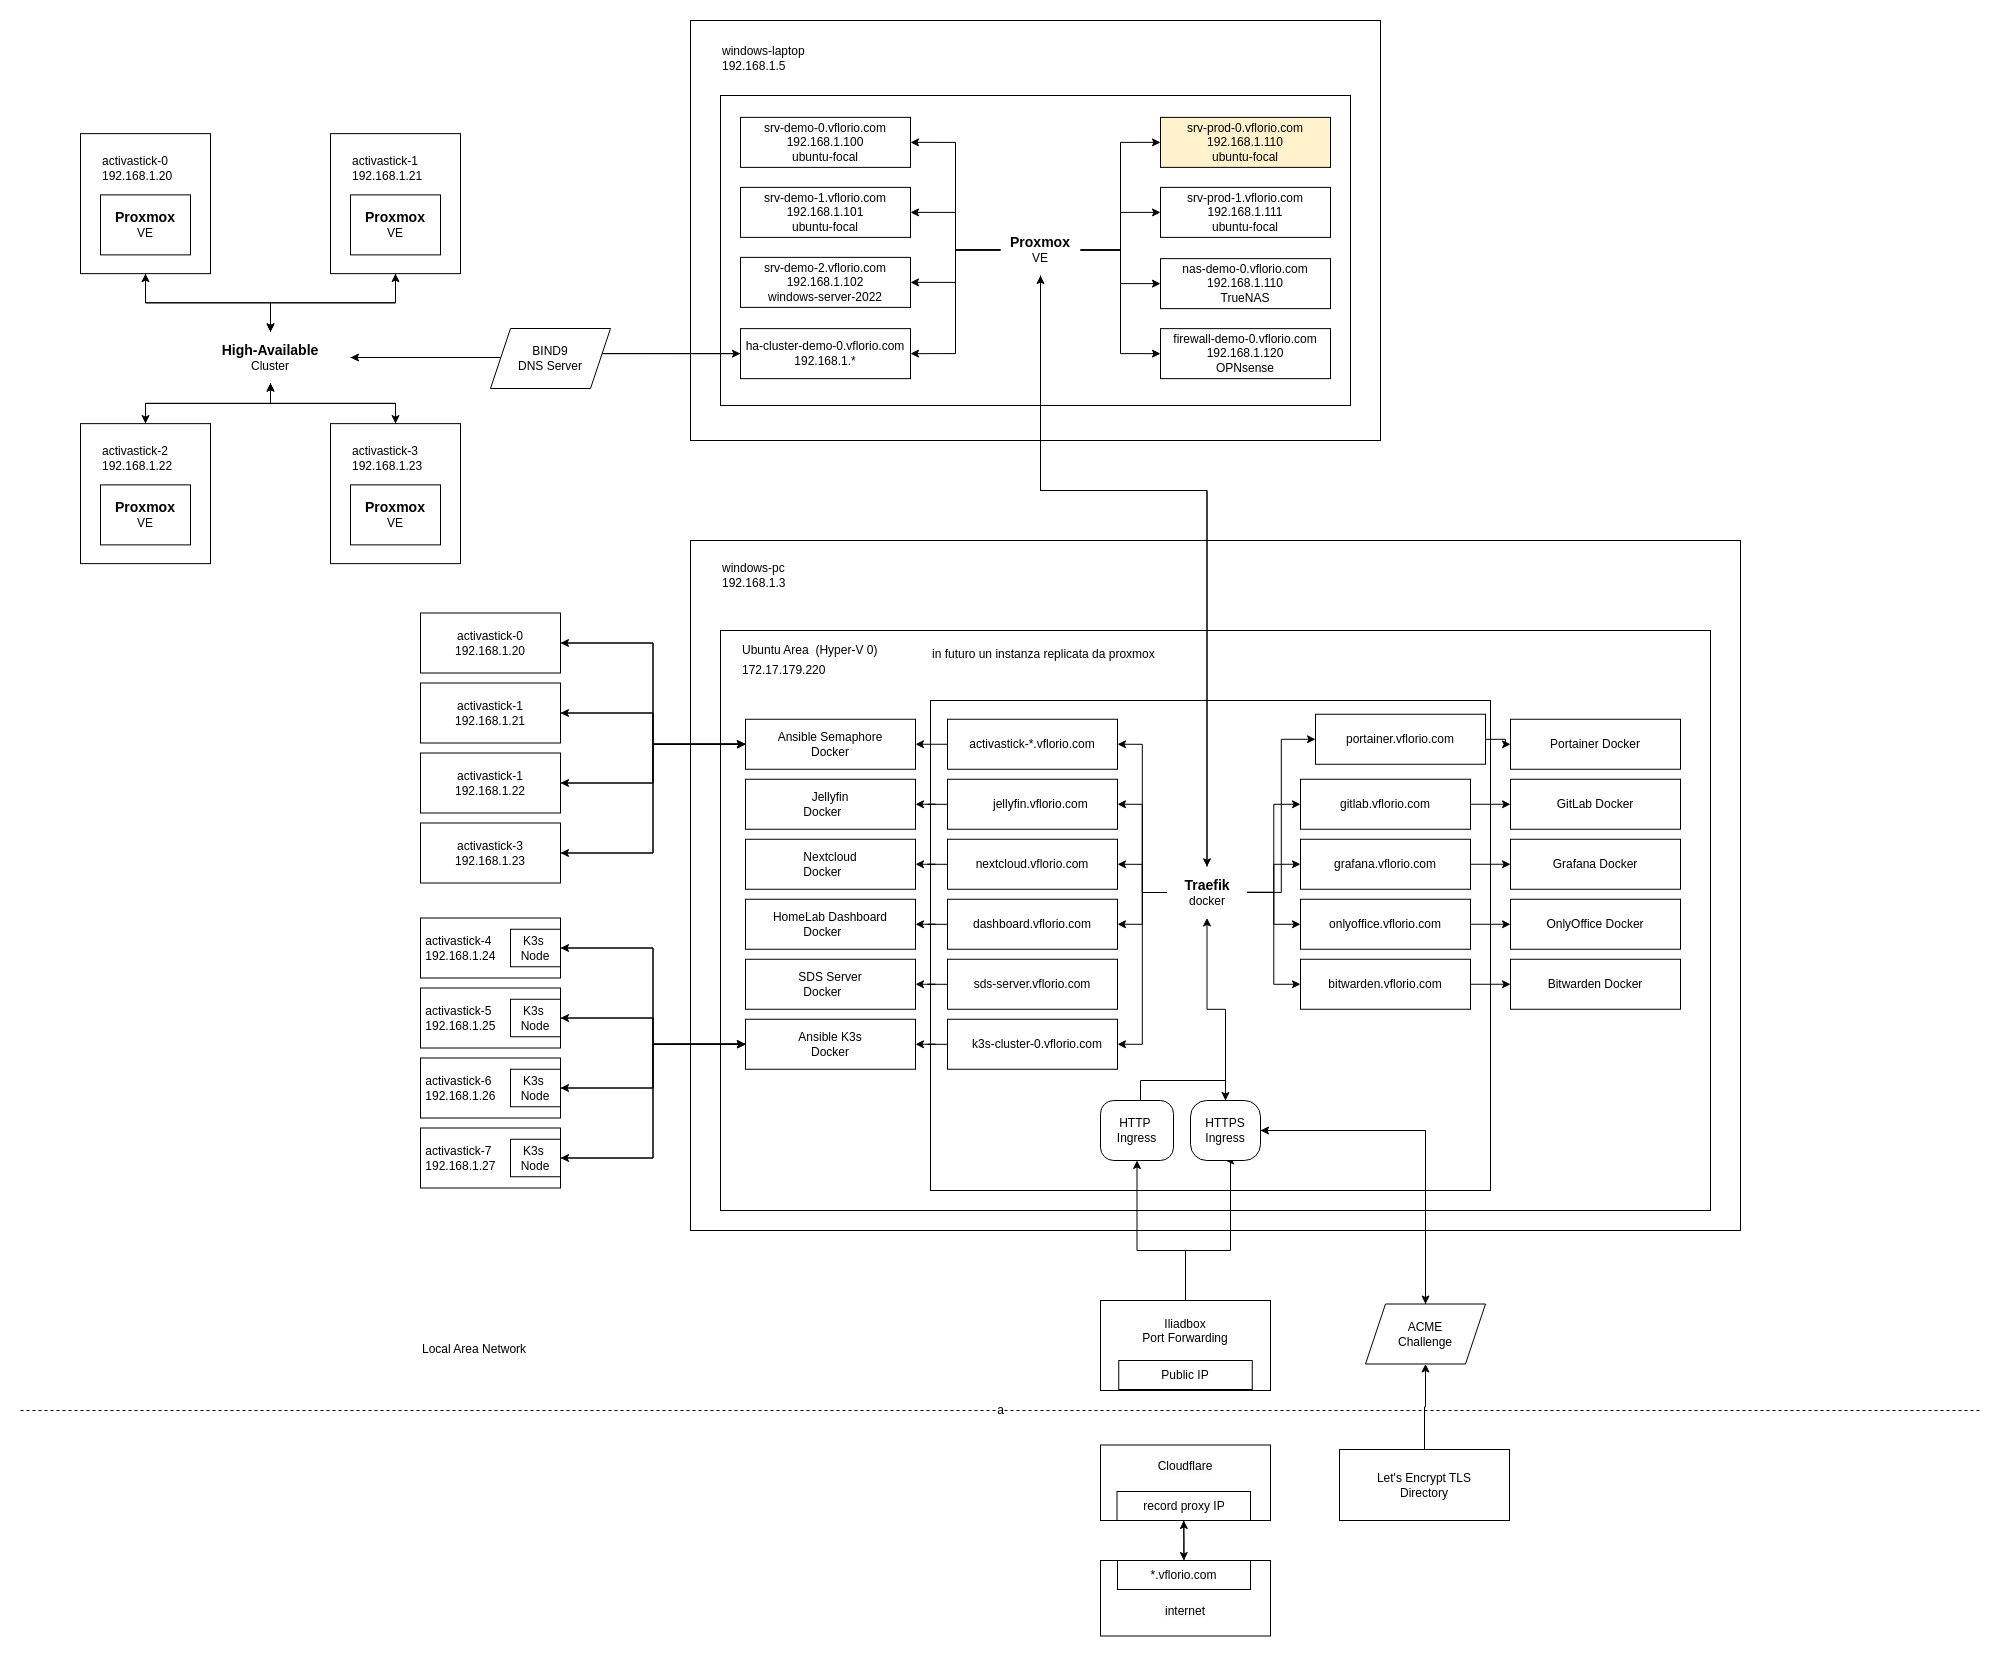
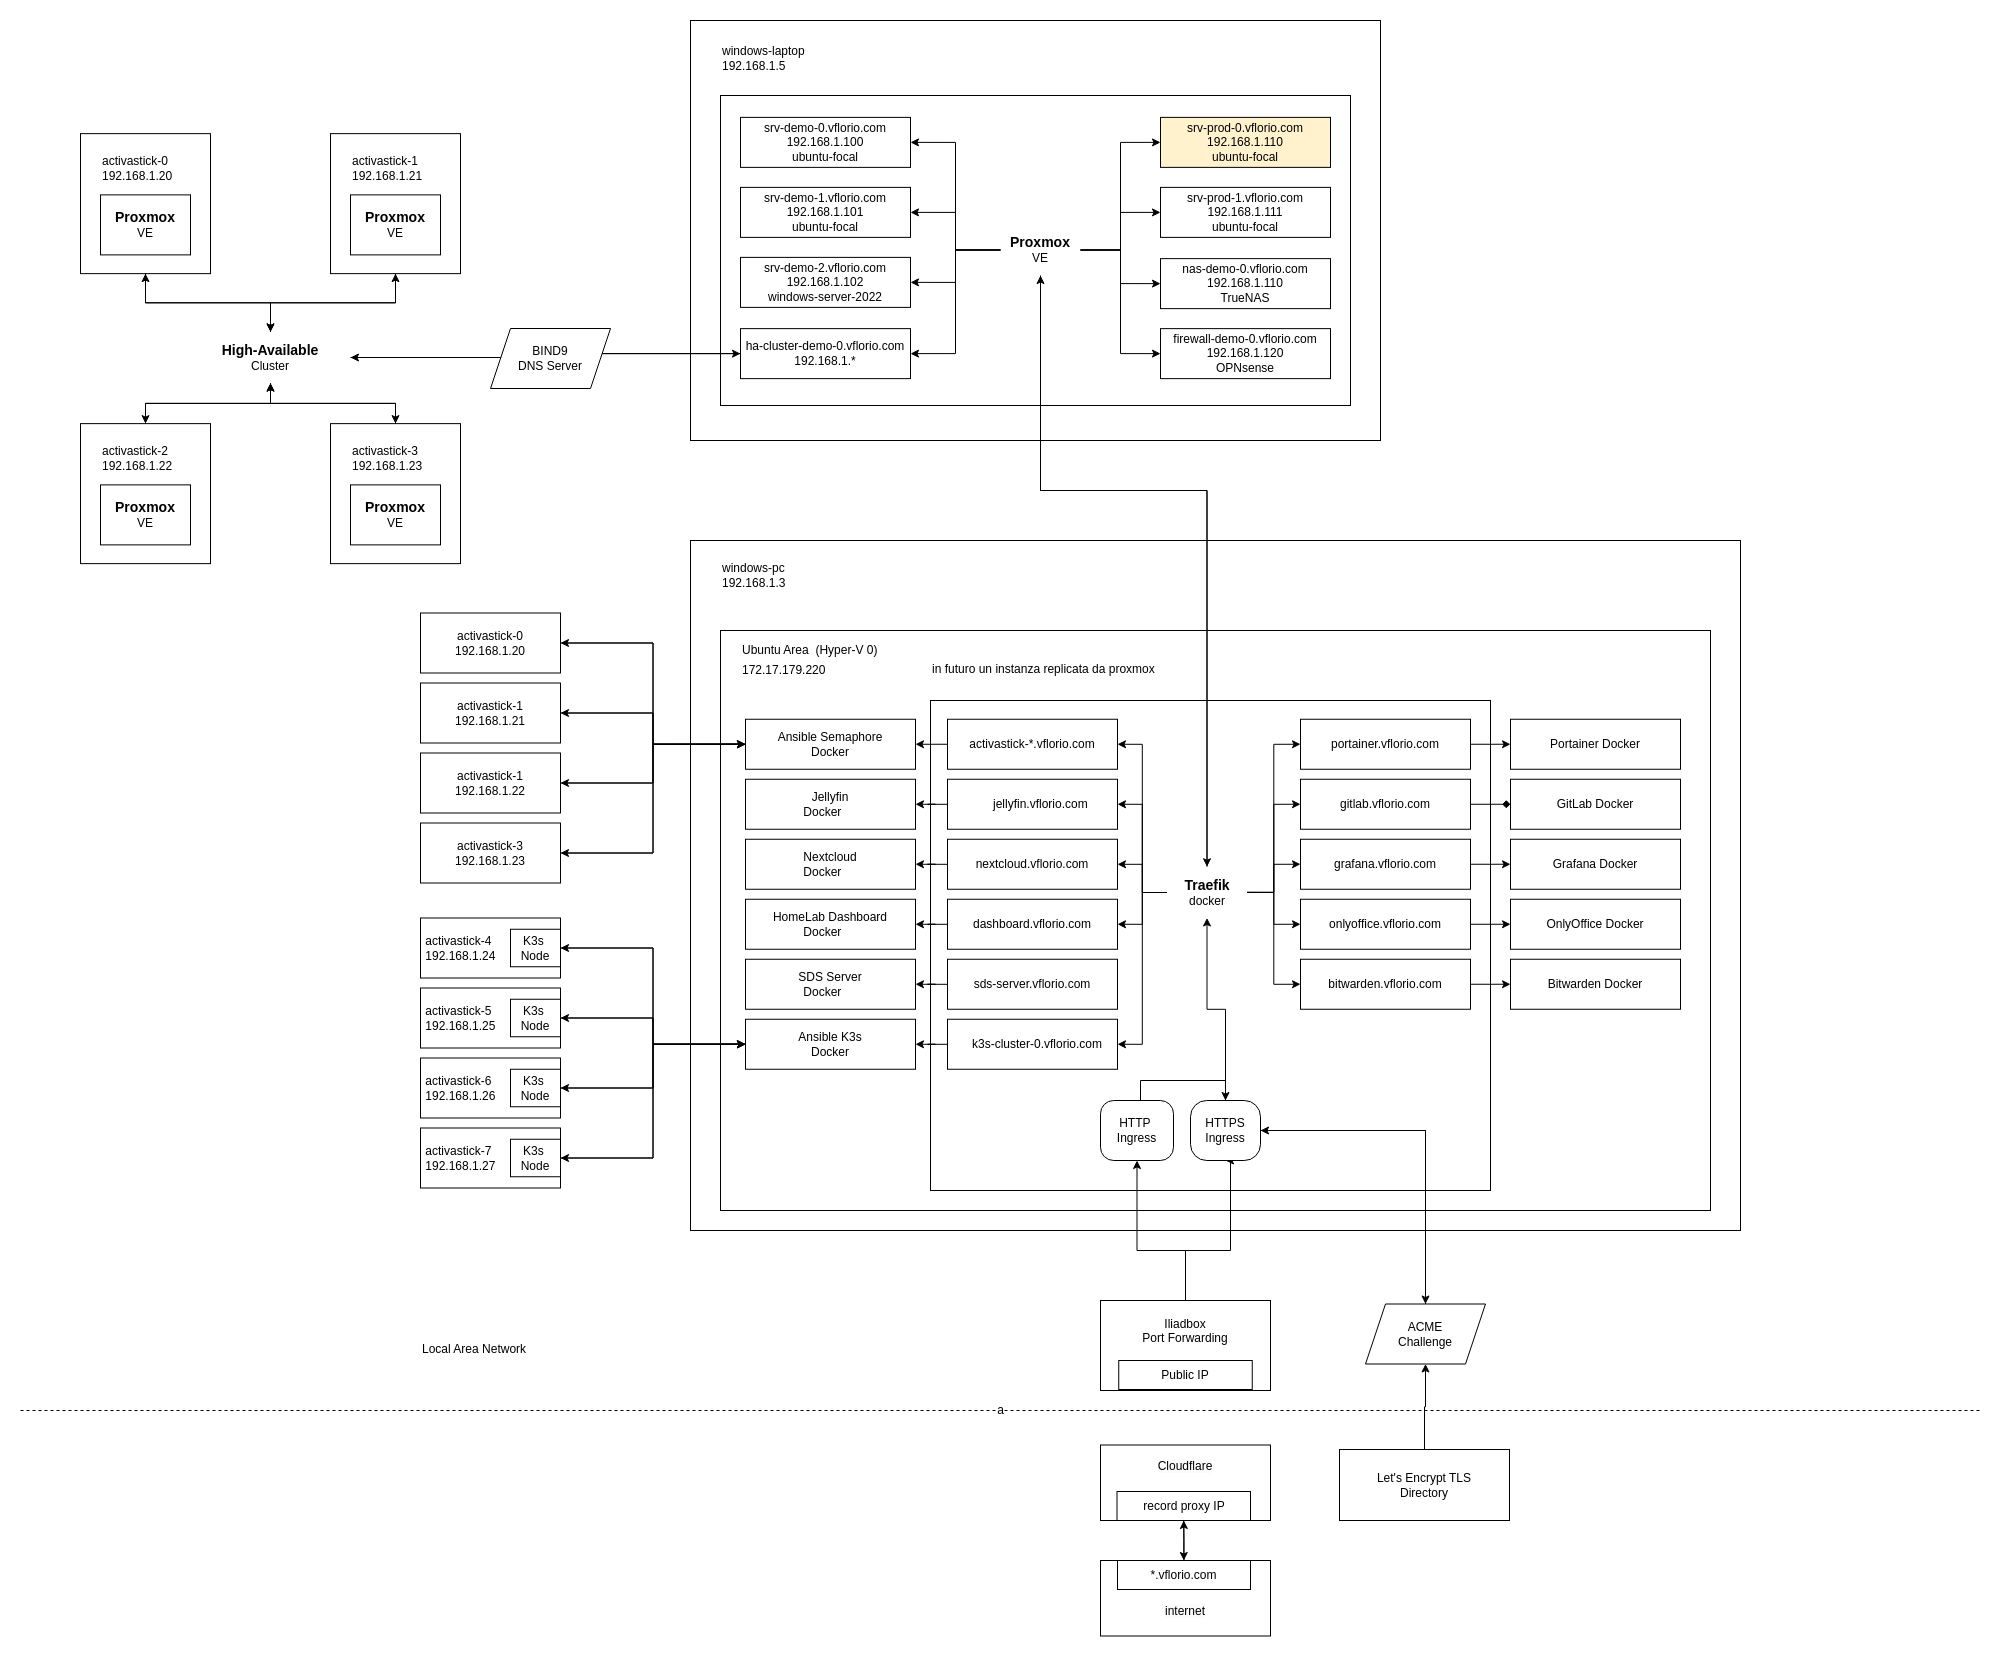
(1066, 654) -> (1066, 669)
(1401, 739) -> (1386, 744)
(1502, 804) -> (1501, 804)
